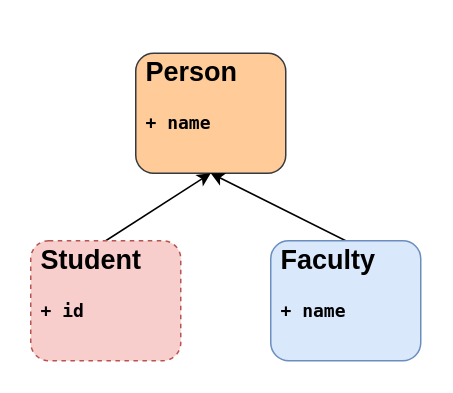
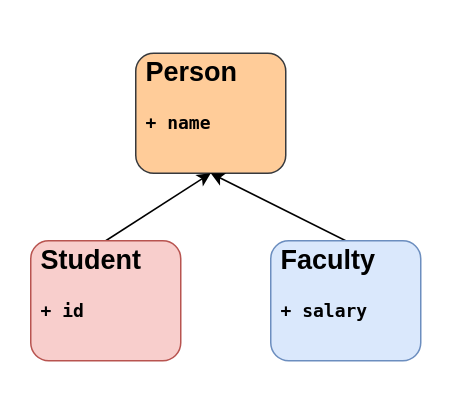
(106, 301) -> (106, 301)
(342, 301) -> (350, 301)
